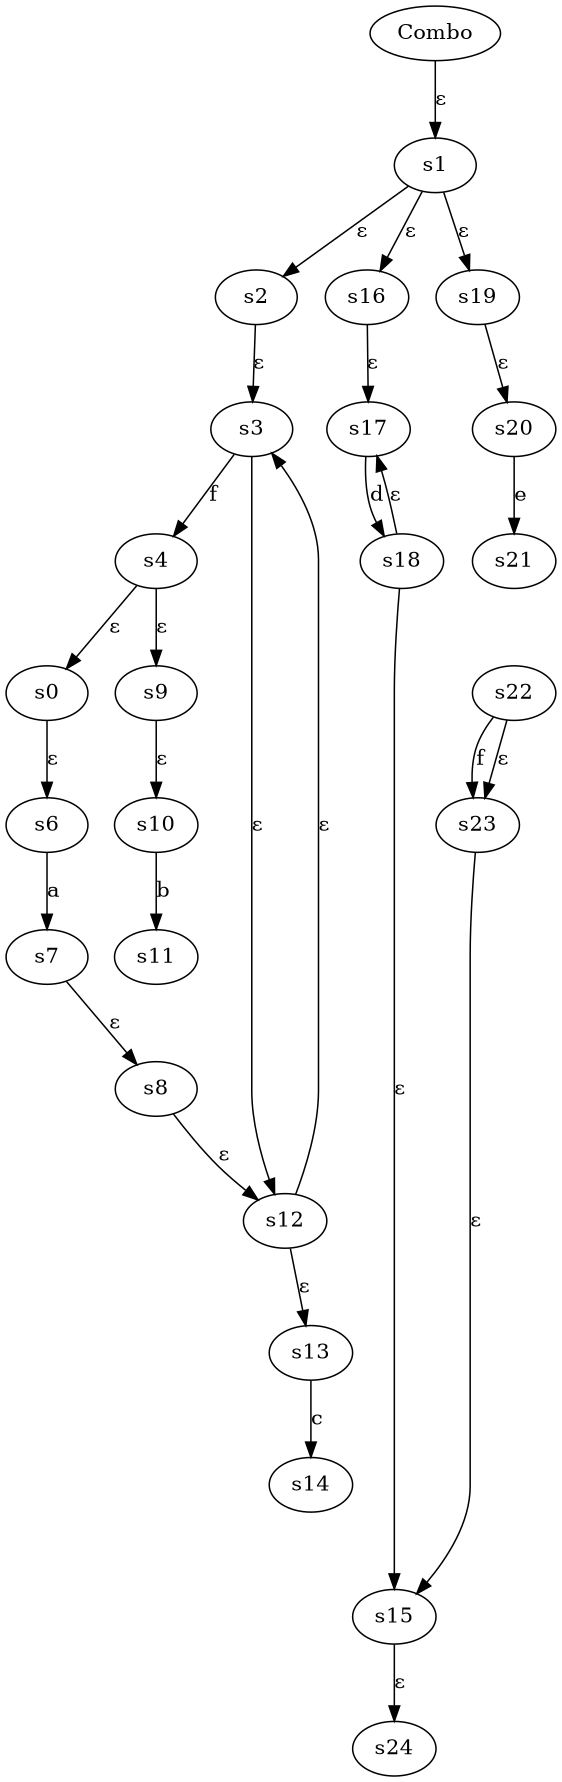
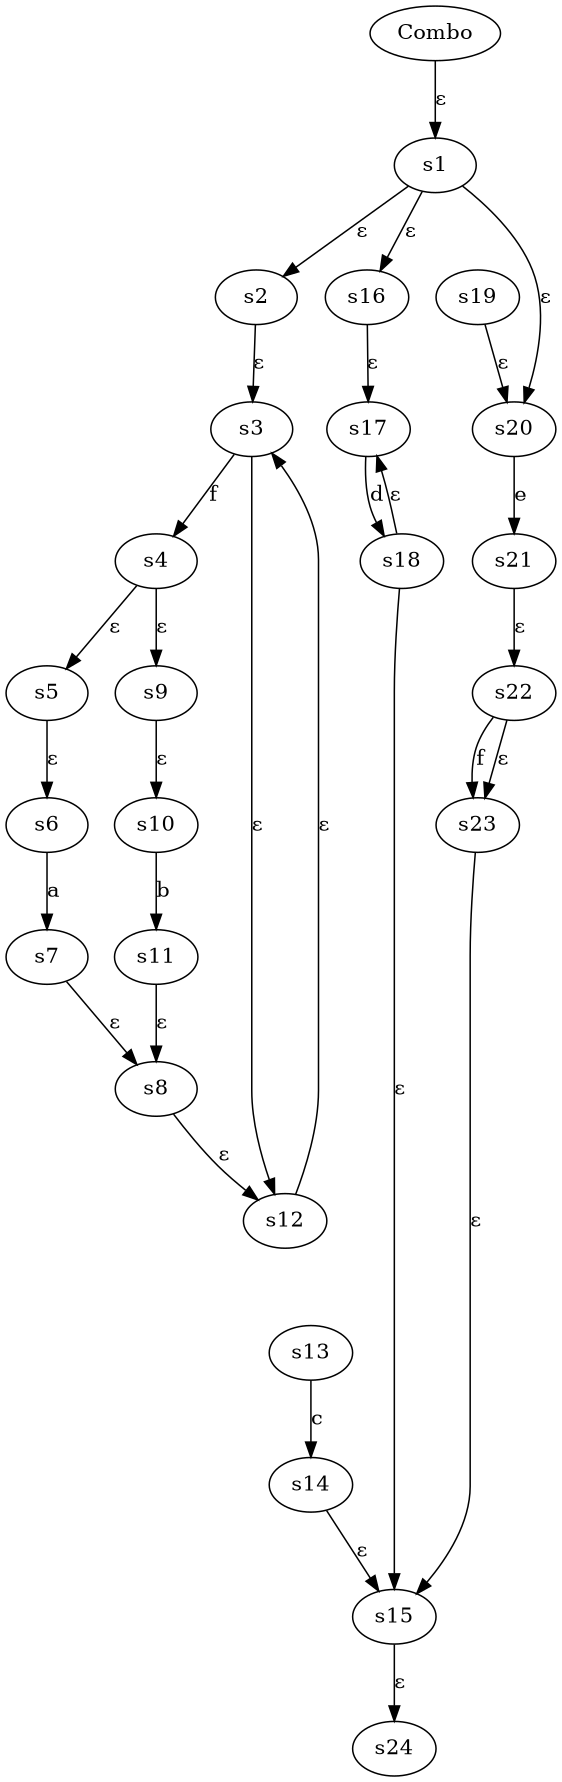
(454, 224) -> (534, 275)
none -> (514, 620)
(47, 693) -> (47, 693)
none -> (156, 1015)
(297, 1279) -> none
none -> (349, 1544)
